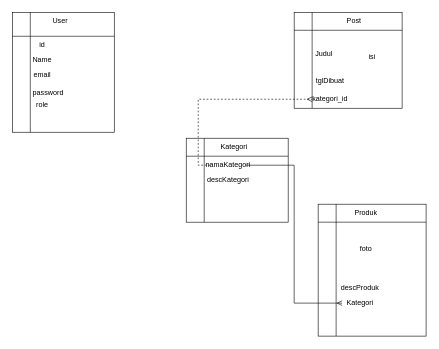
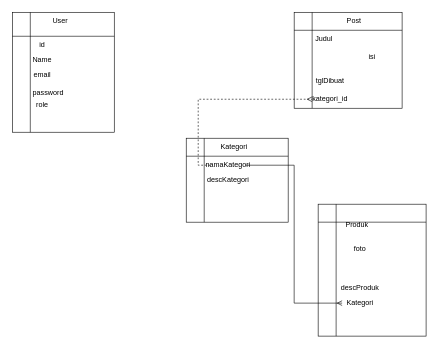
(324, 54) -> (324, 39)
(366, 213) -> (357, 225)
(366, 249) -> (360, 249)
